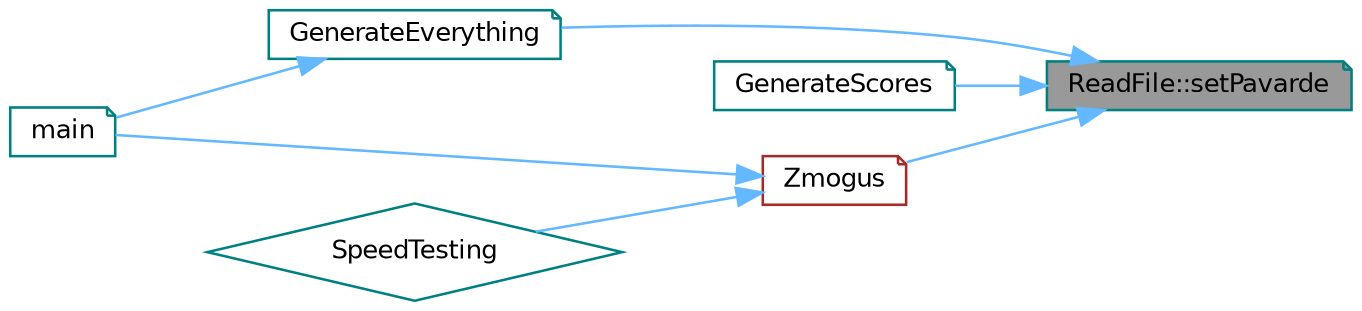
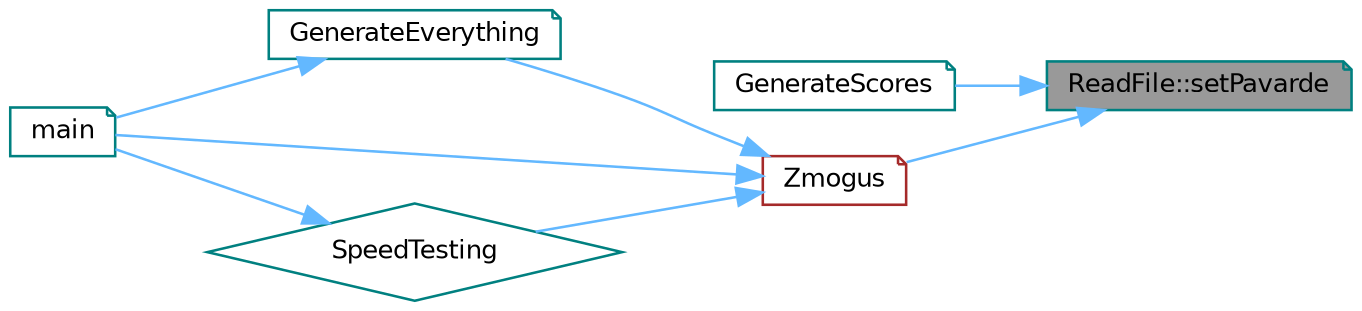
(818, 28) -> (626, 98)
none -> (210, 182)
